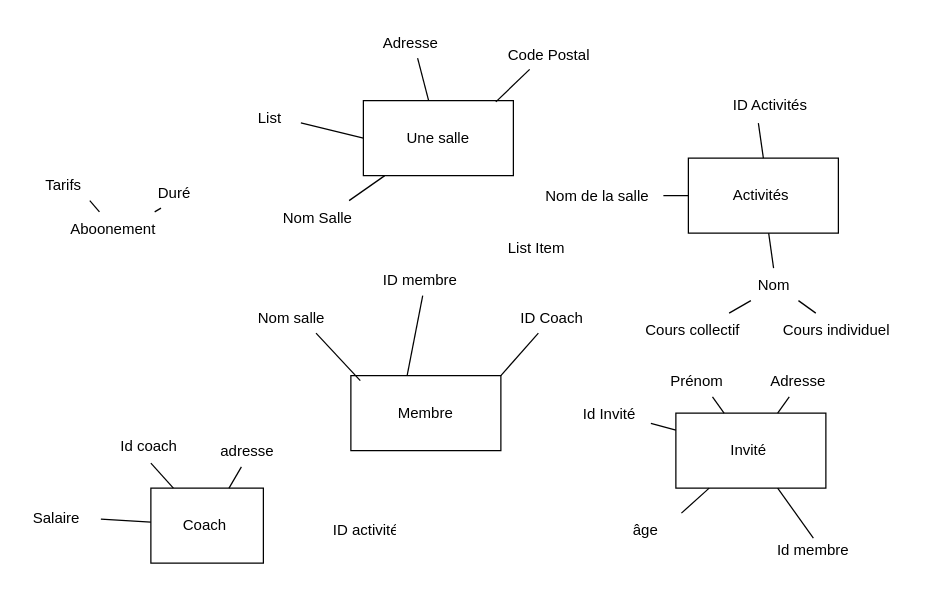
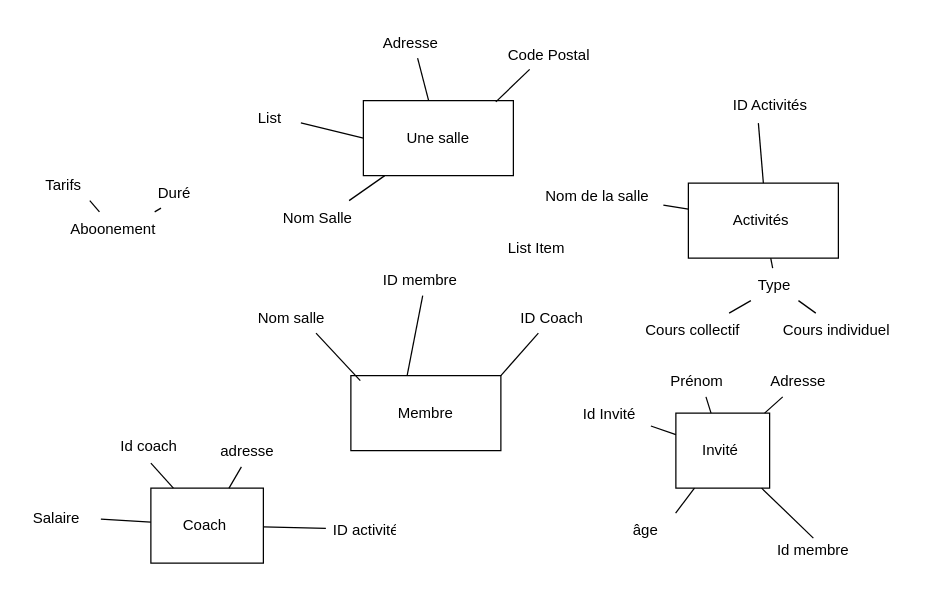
(763, 196) -> (763, 221)
(770, 285) -> (774, 285)
(751, 451) -> (723, 451)
none -> (294, 528)
